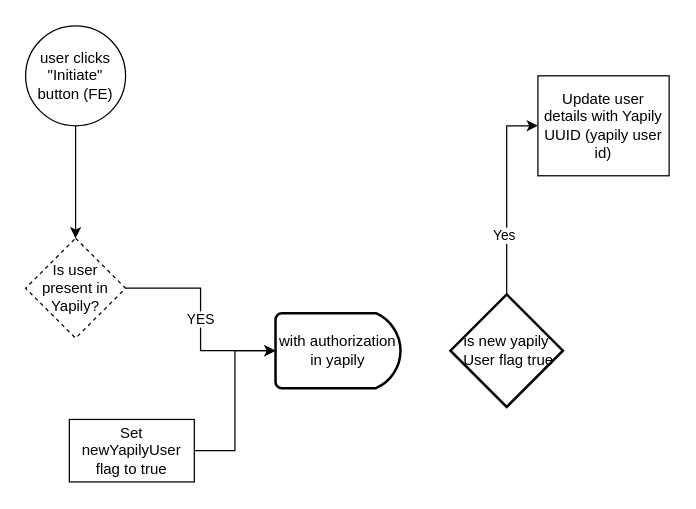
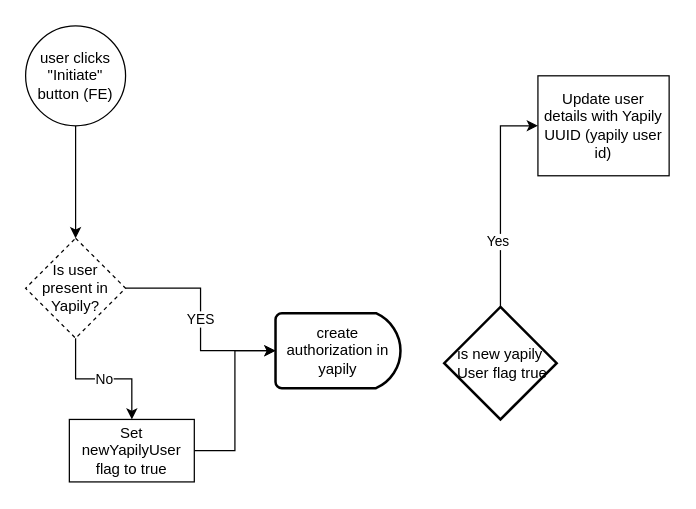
(338, 351) -> (338, 351)
(507, 351) -> (501, 363)
none -> (100, 379)
